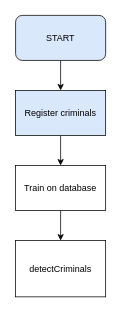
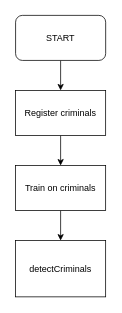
(60, 38) -> (60, 38)
(60, 113) -> (60, 113)
(60, 188) -> (60, 188)
